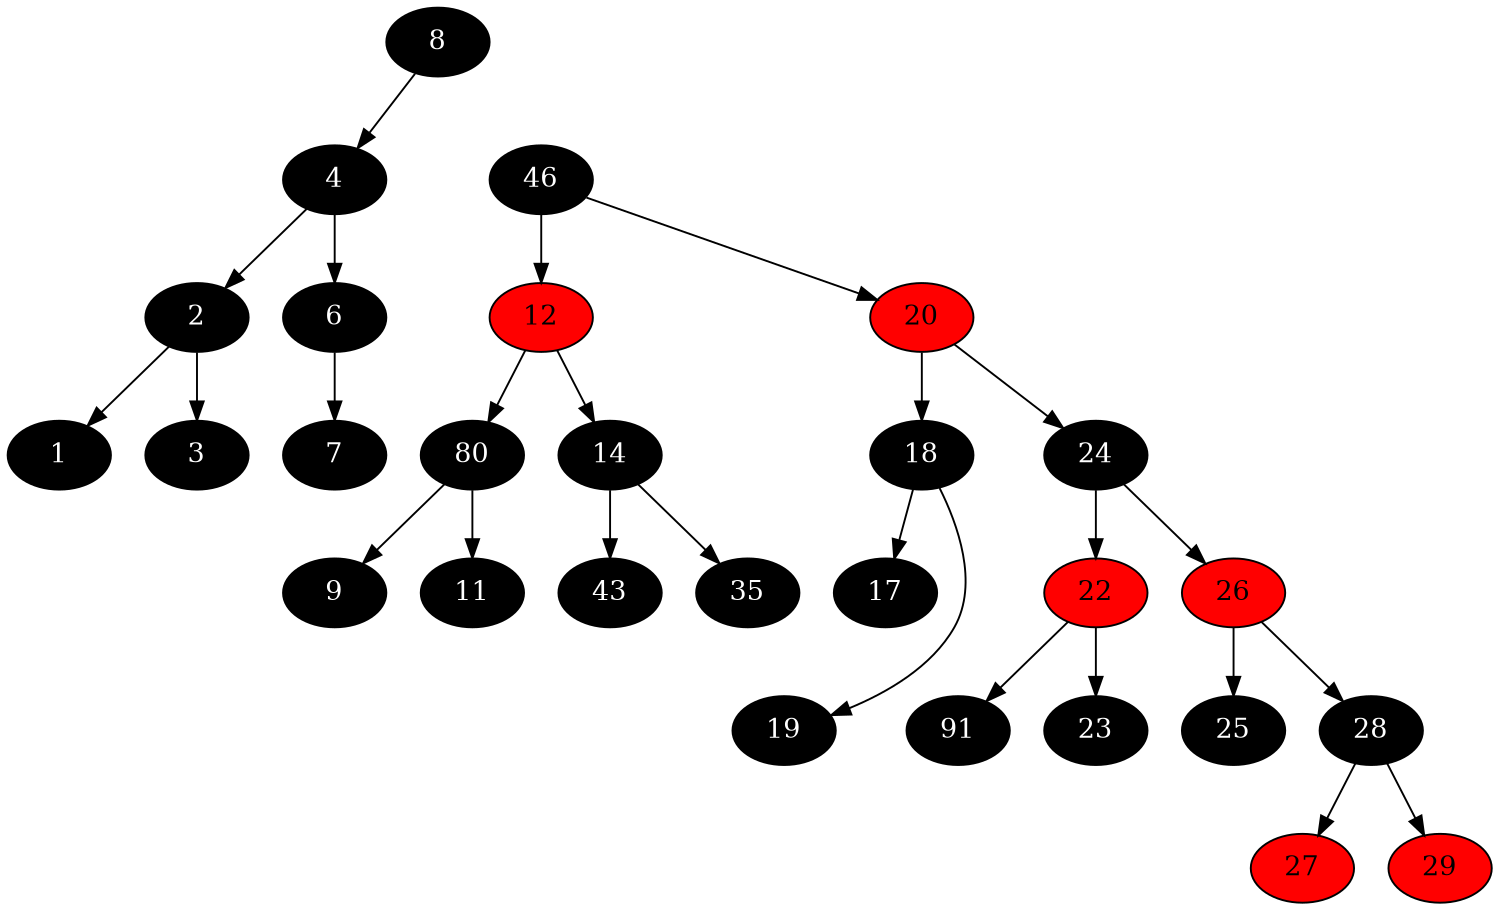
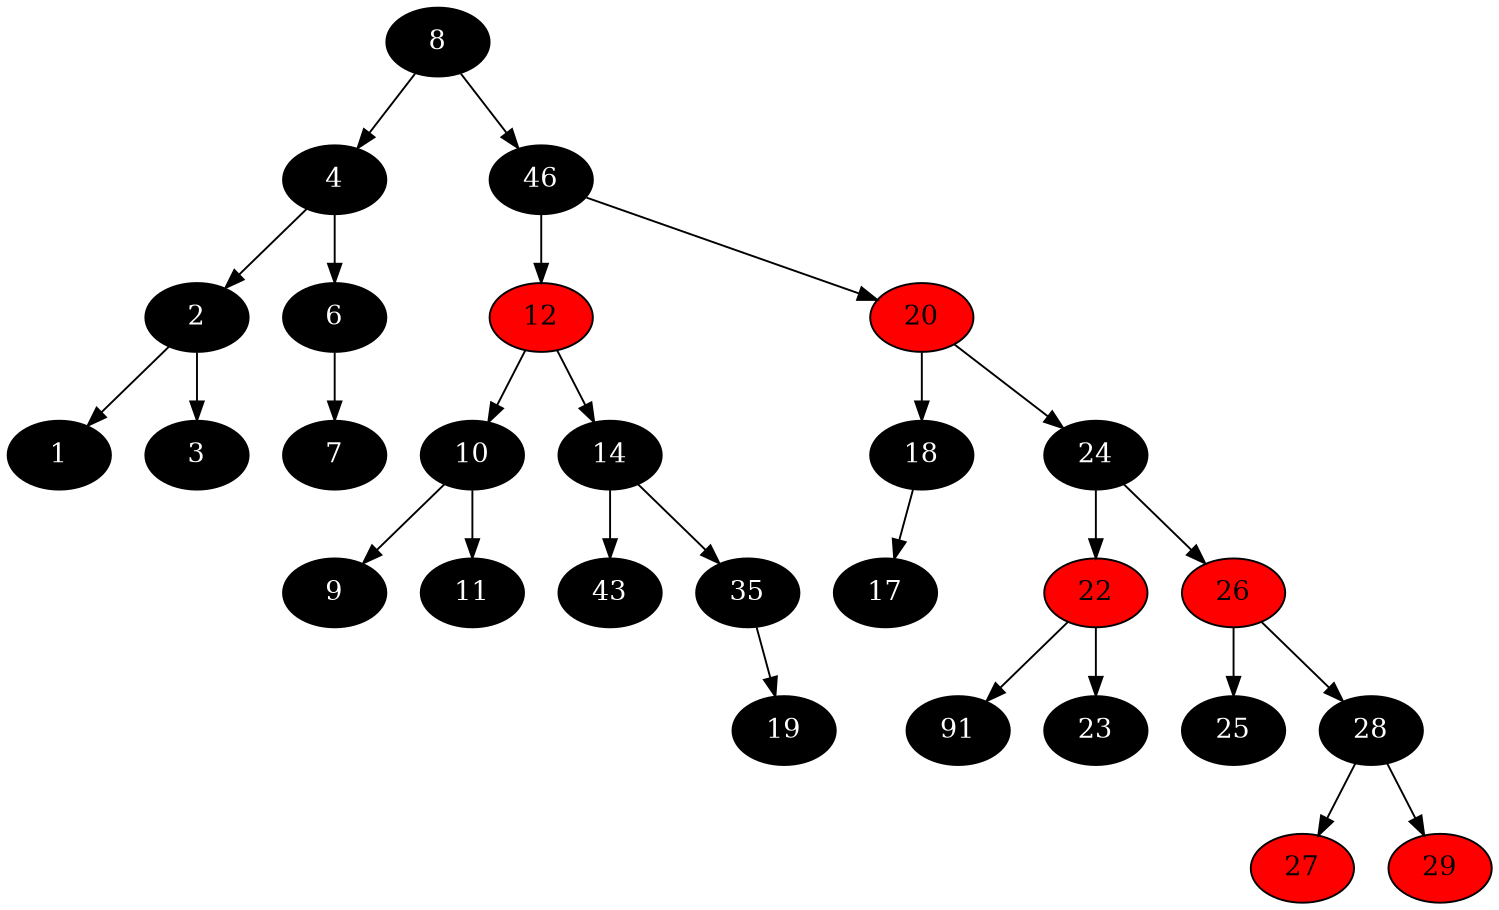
none -> (484, 103)
(472, 455) -> (472, 455)
(956, 623) -> (763, 652)
